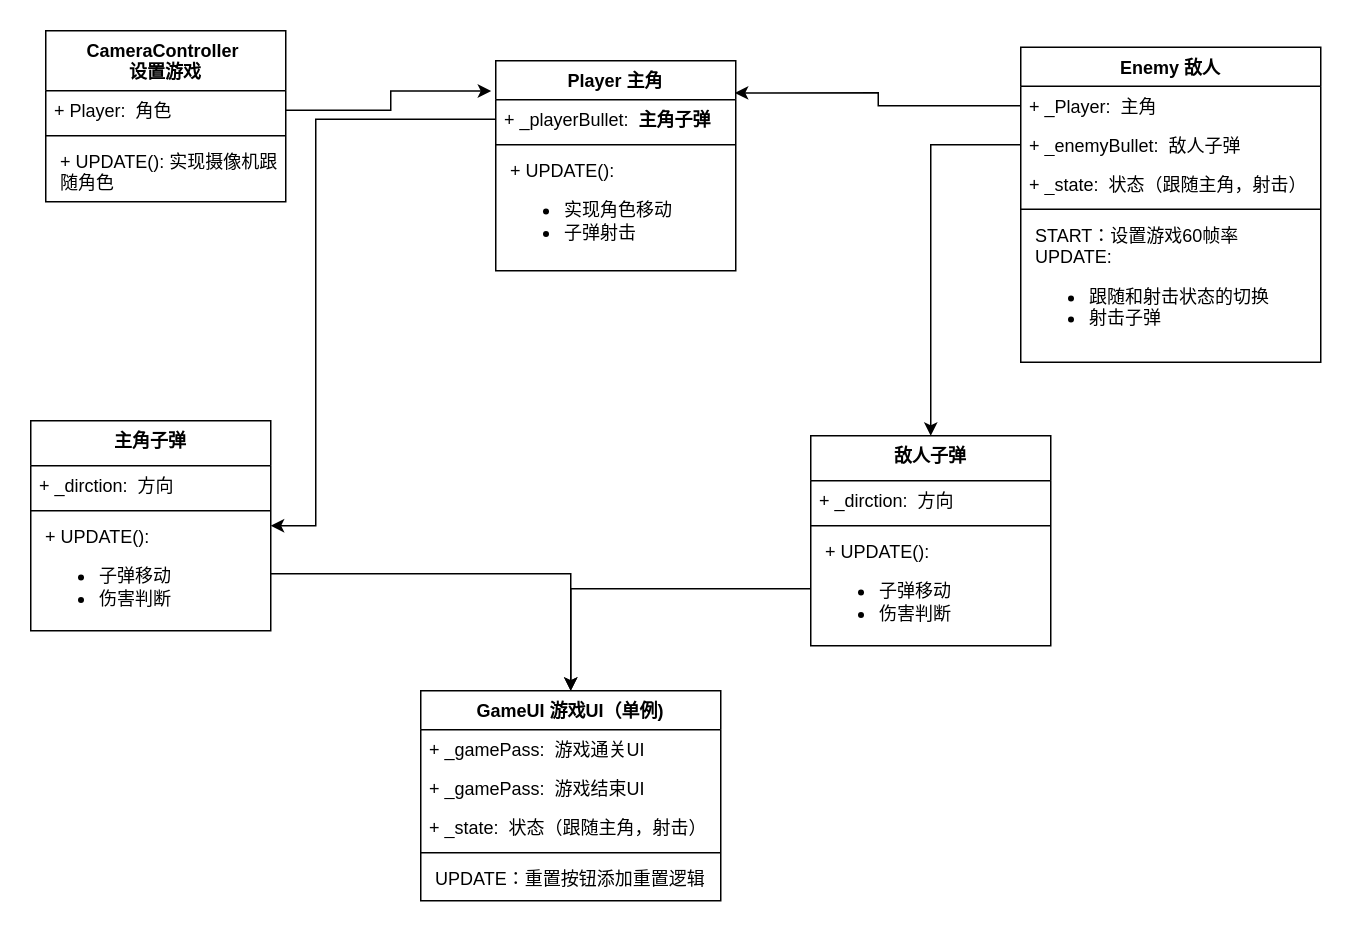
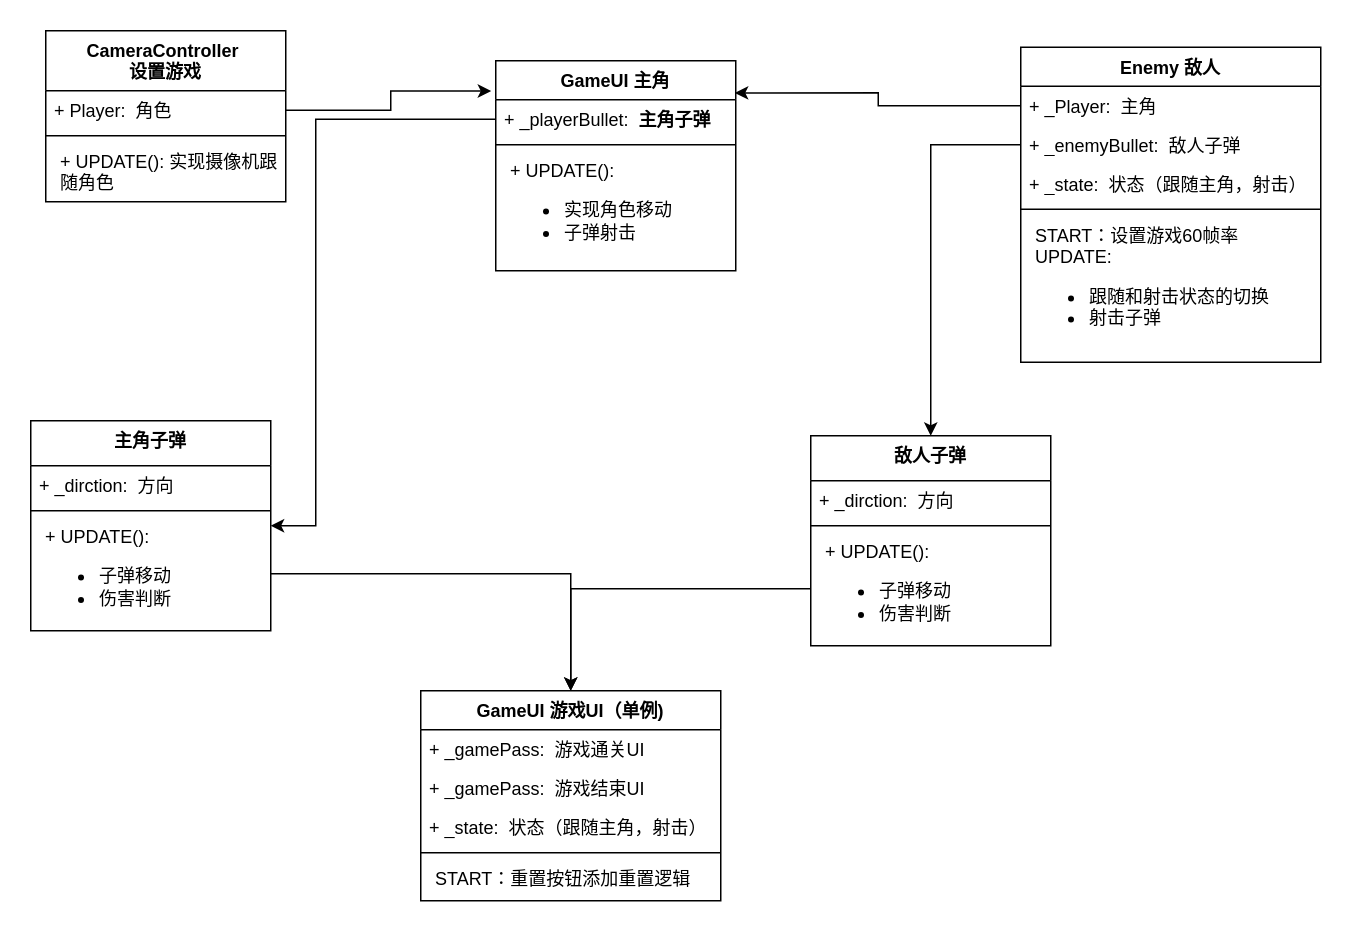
(616, 82) -> (616, 82)
(559, 880) -> (554, 880)
